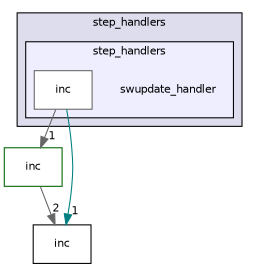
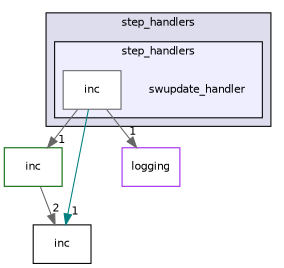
none -> (151, 167)
